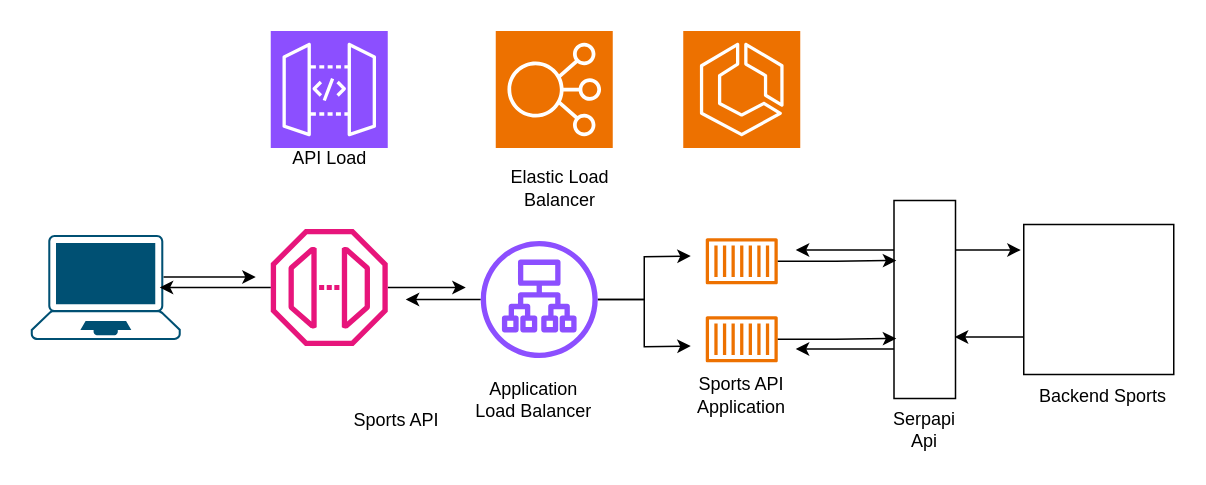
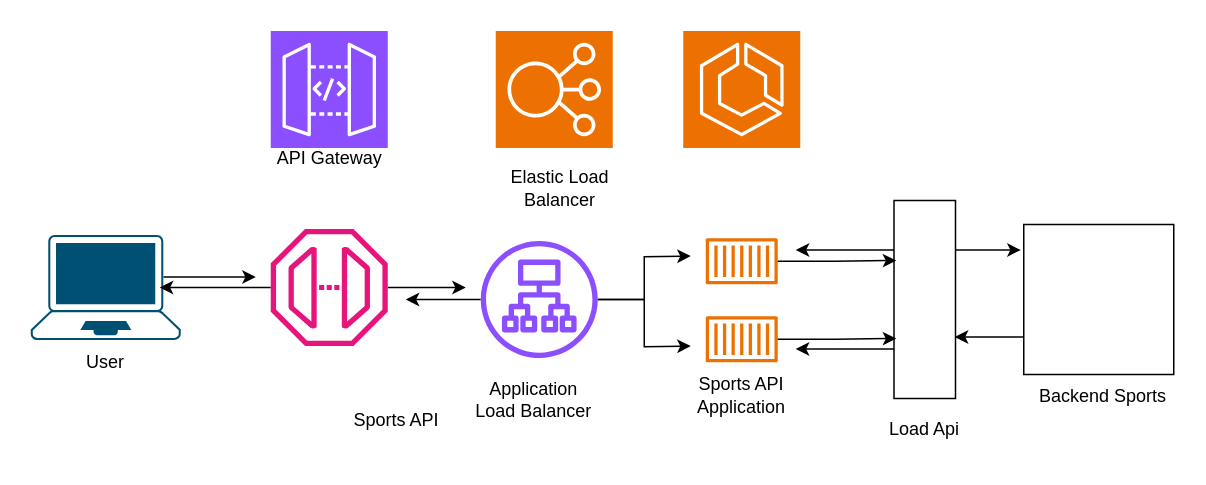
(330, 158) -> (330, 158)
none -> (106, 362)
(925, 430) -> (925, 430)
